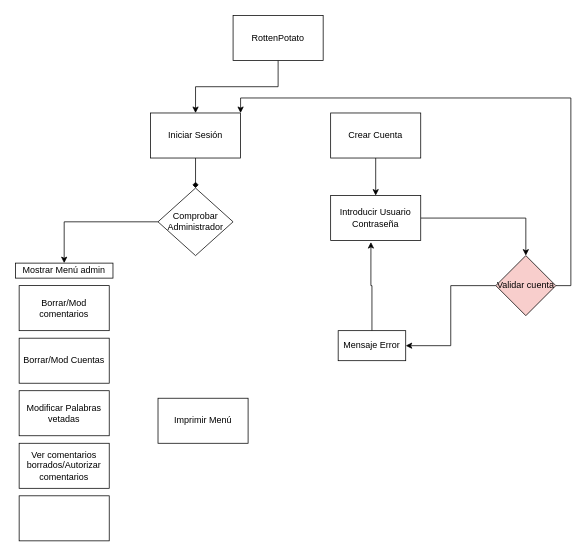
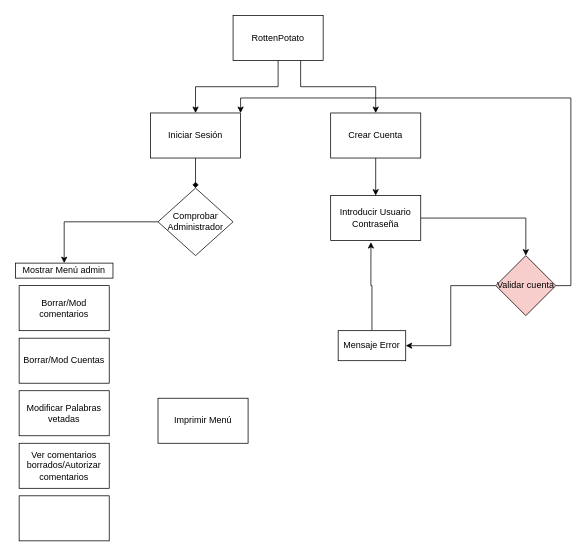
none -> (335, 87)
